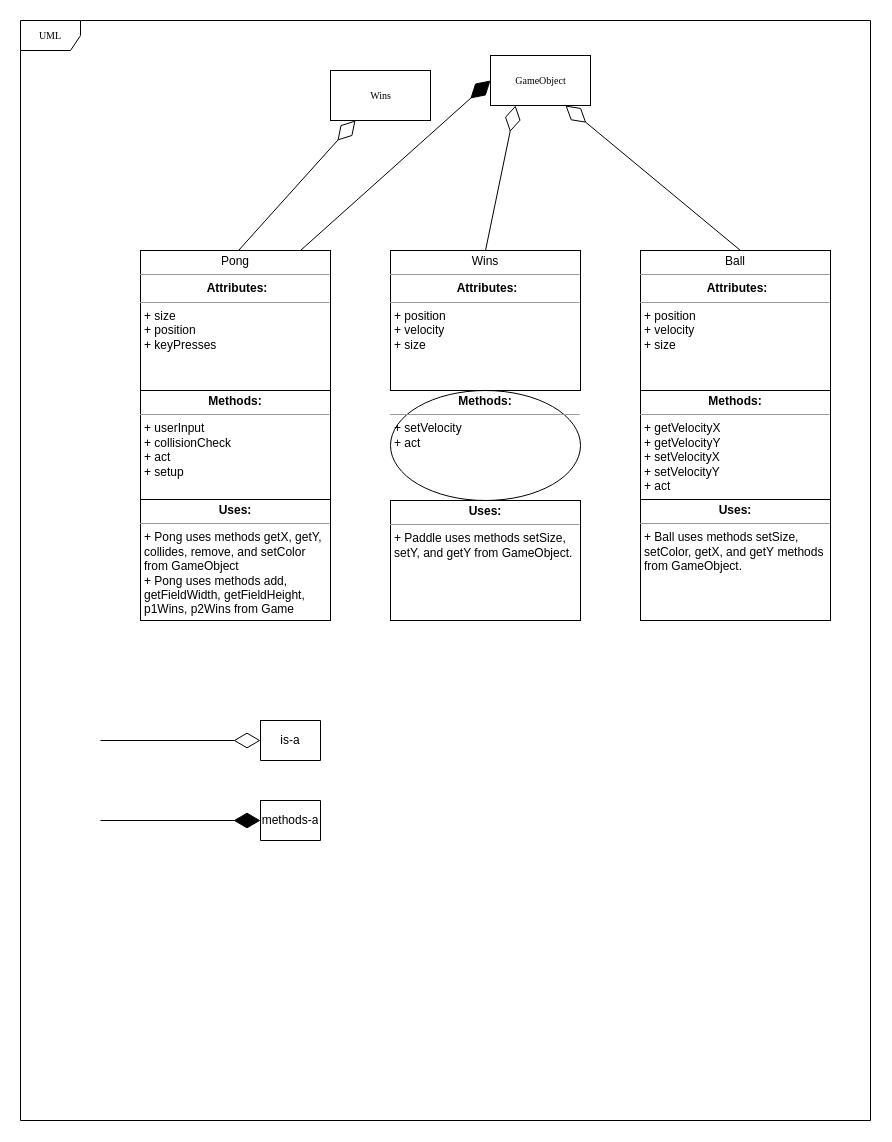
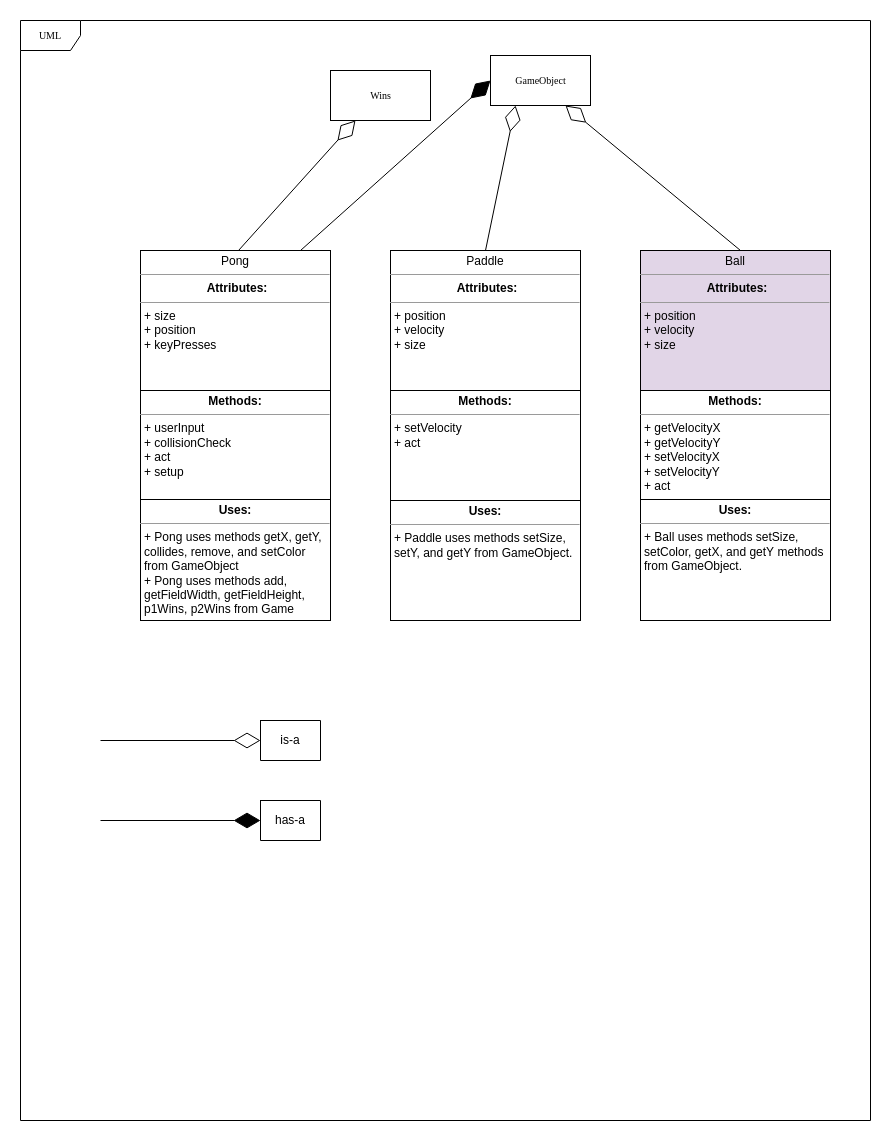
(424, 287) -> (424, 287)
(736, 321) -> (736, 321)
(486, 446) -> (486, 446)
(291, 821) -> (291, 821)
